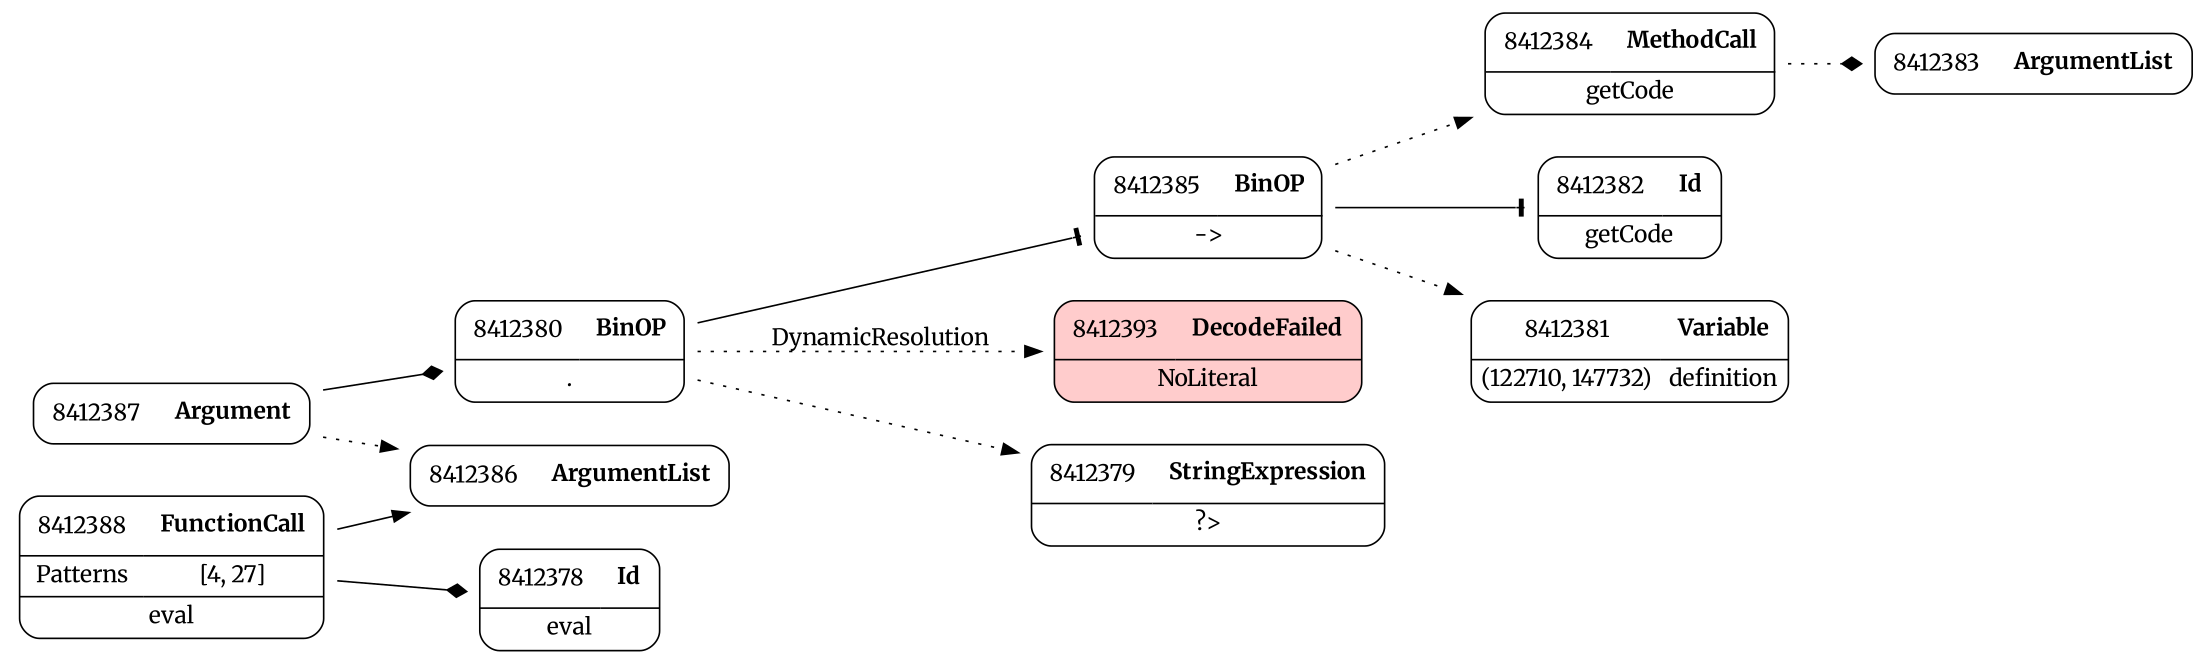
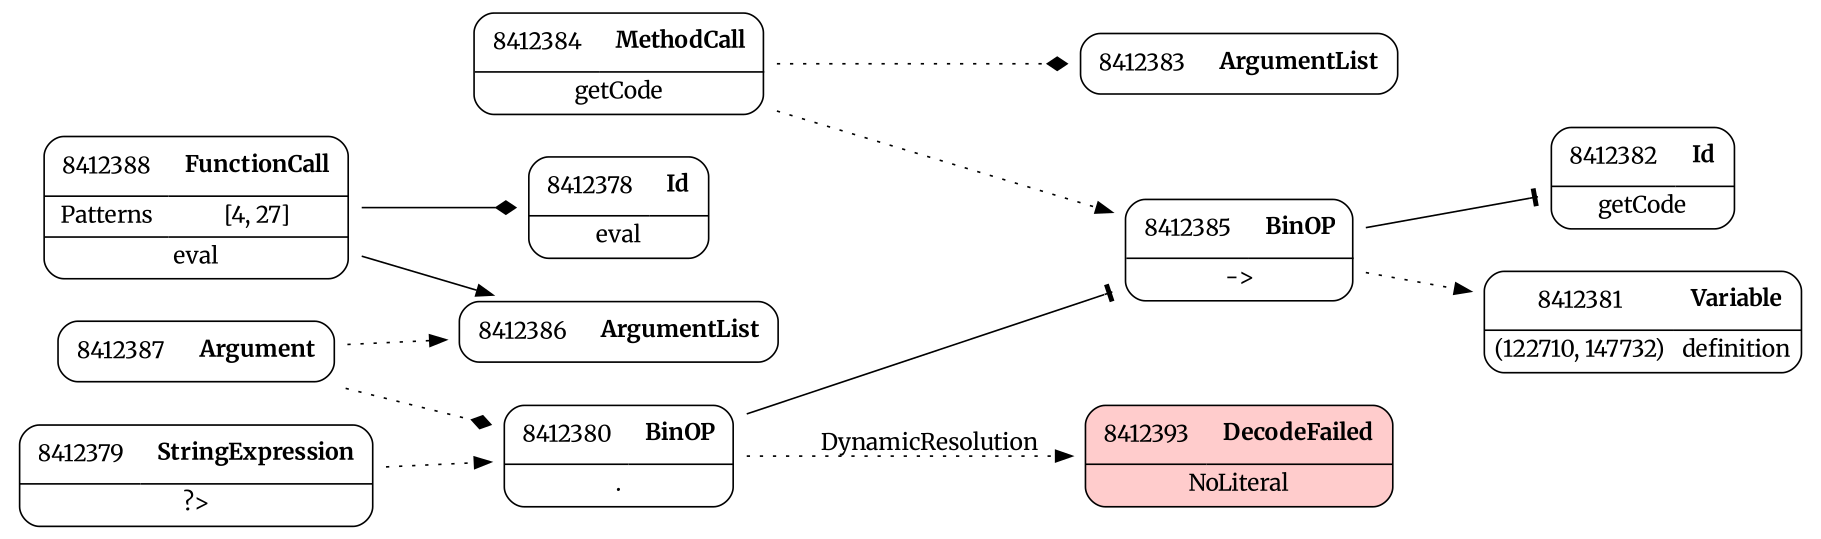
(1395, 144) -> (936, 159)
(373, 382) -> (409, 404)
(850, 415) -> (430, 465)
